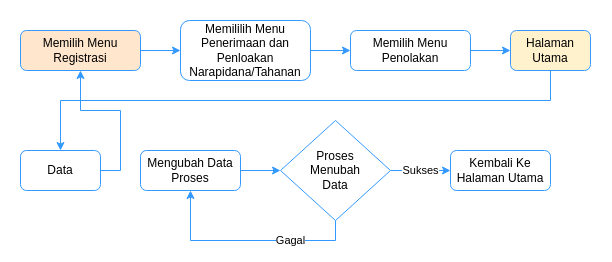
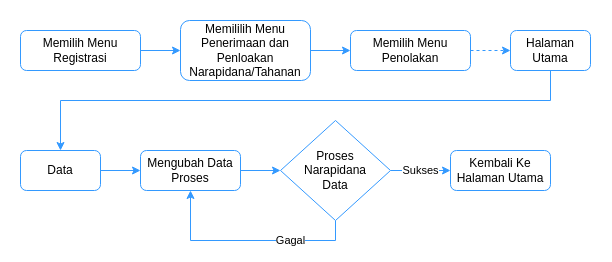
(81, 51) -> (81, 51)
(486, 51) -> (486, 51)
(551, 51) -> (551, 51)
(116, 111) -> (126, 171)
(336, 171) -> (336, 171)
